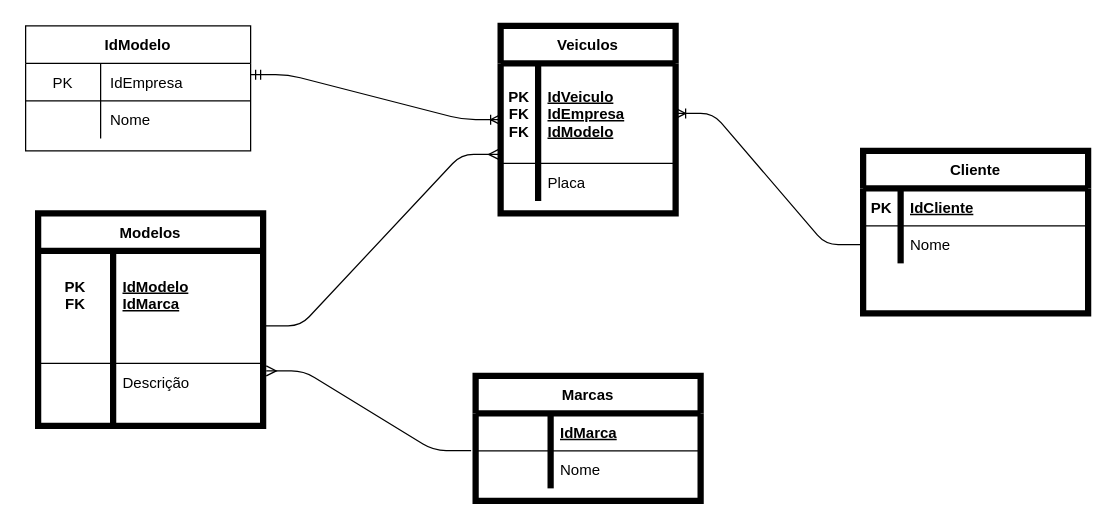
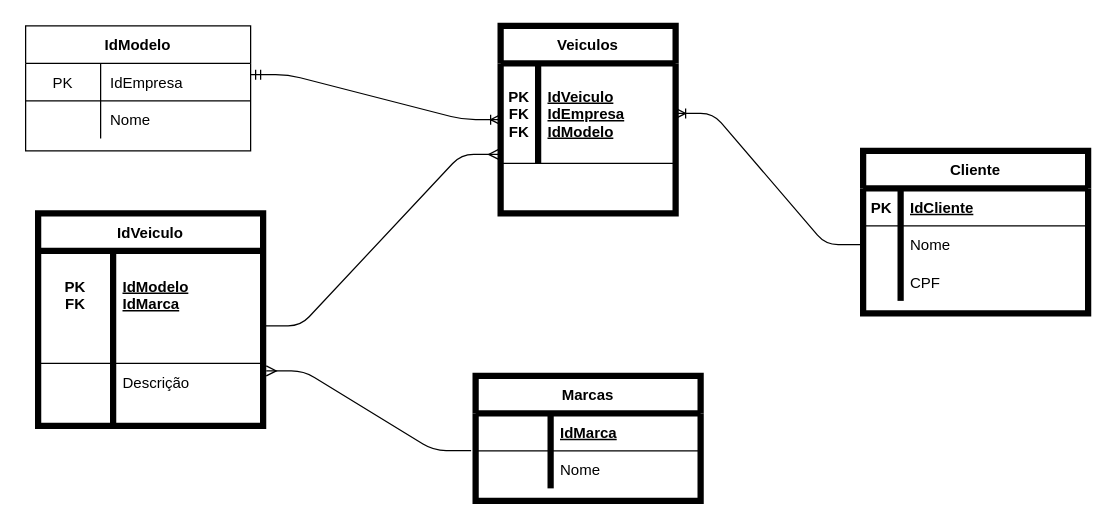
(607, 182) -> none
(150, 233) -> (150, 233)
none -> (994, 282)
